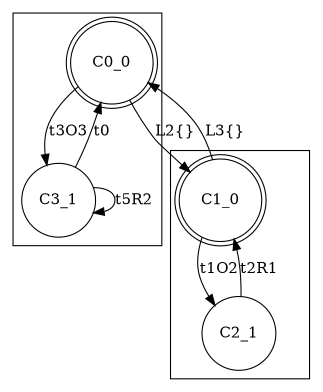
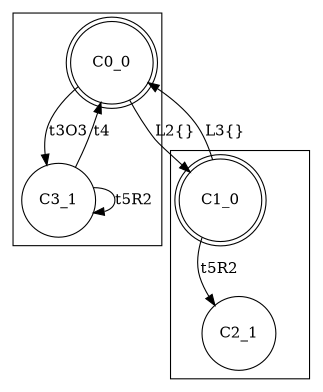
(102, 132) -> (102, 132)
(219, 269) -> (219, 269)
(240, 273) -> none
